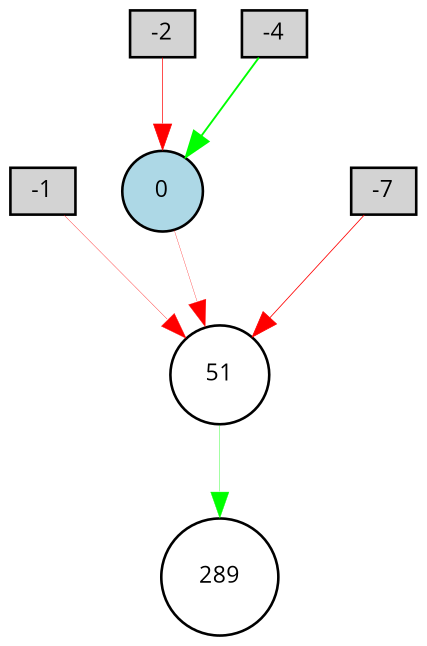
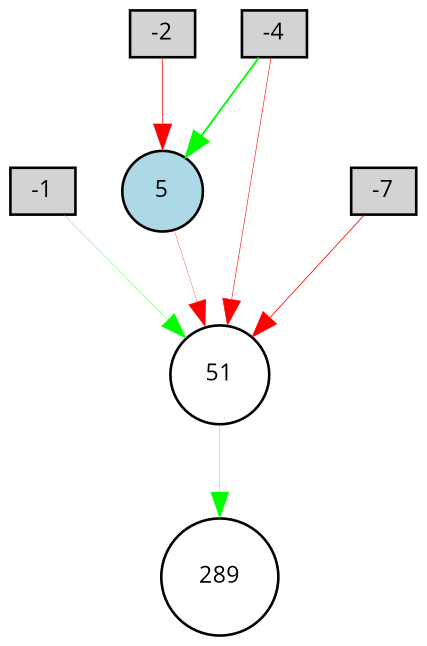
none -> (251, 178)
(163, 191) -> (163, 191)
(115, 267) -> (115, 267)
